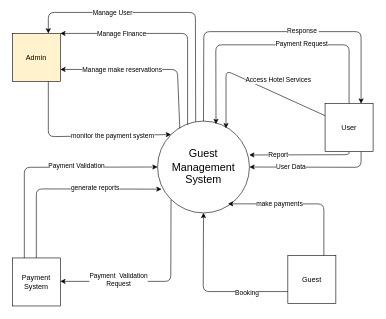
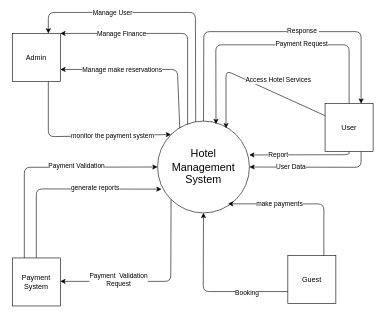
(36, 57) -> (36, 57)
(203, 167) -> (203, 167)
